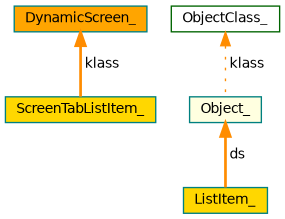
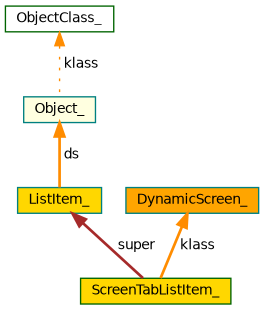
(81, 110) -> (156, 291)
none -> (113, 251)
